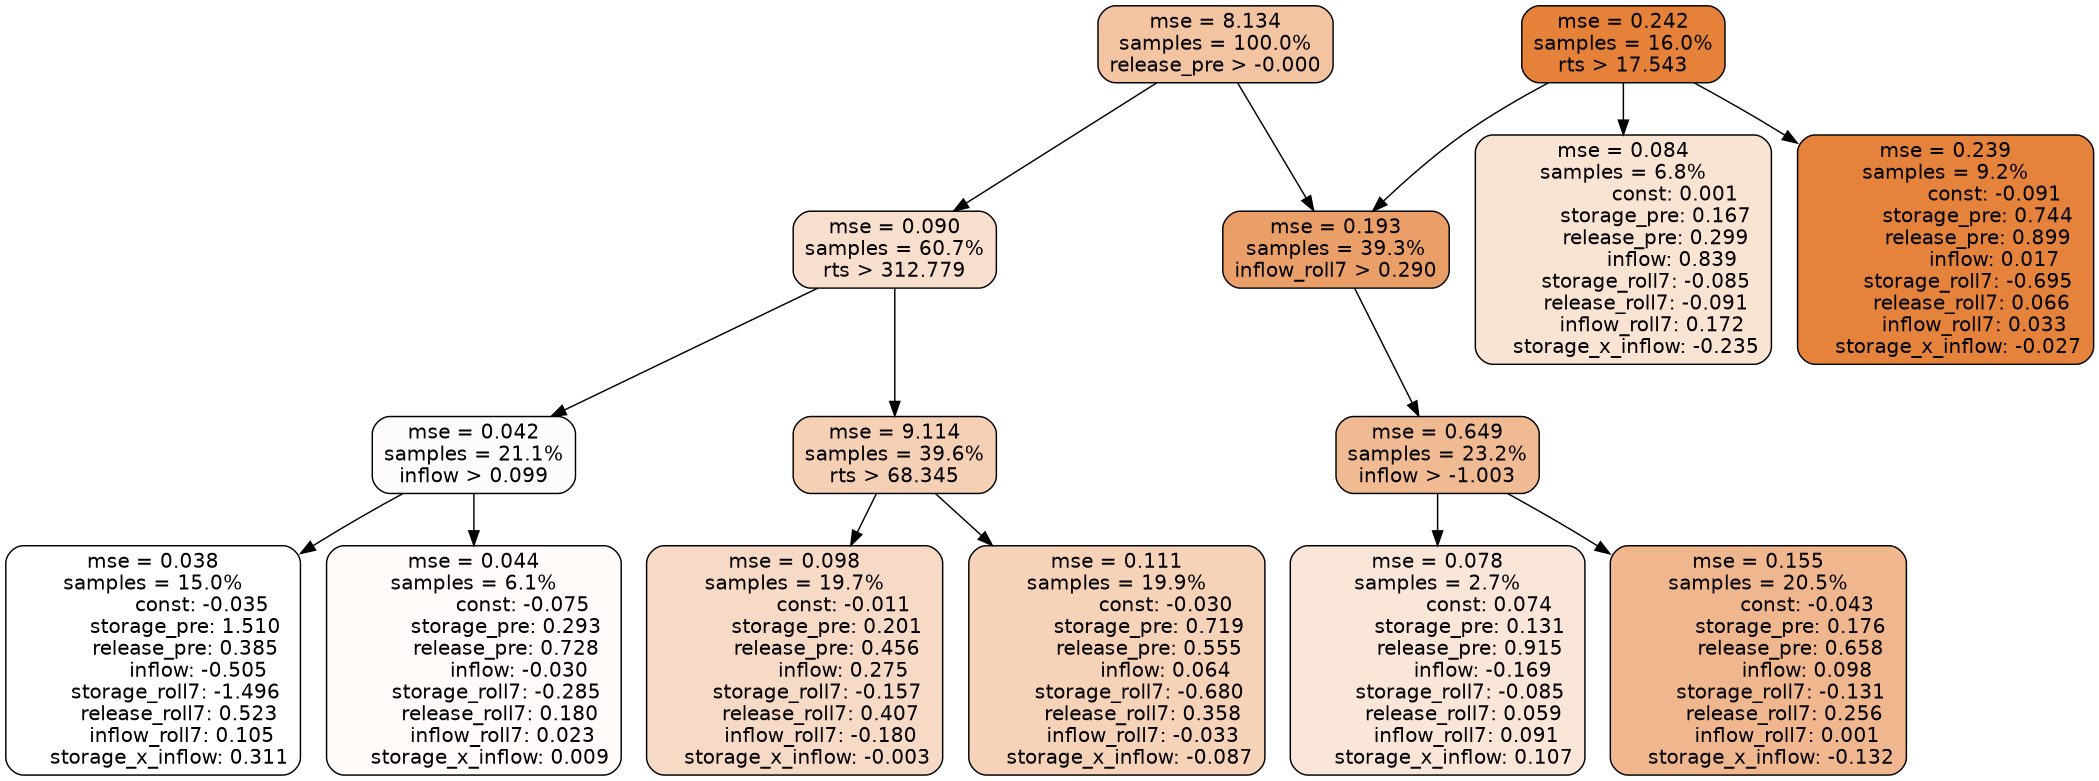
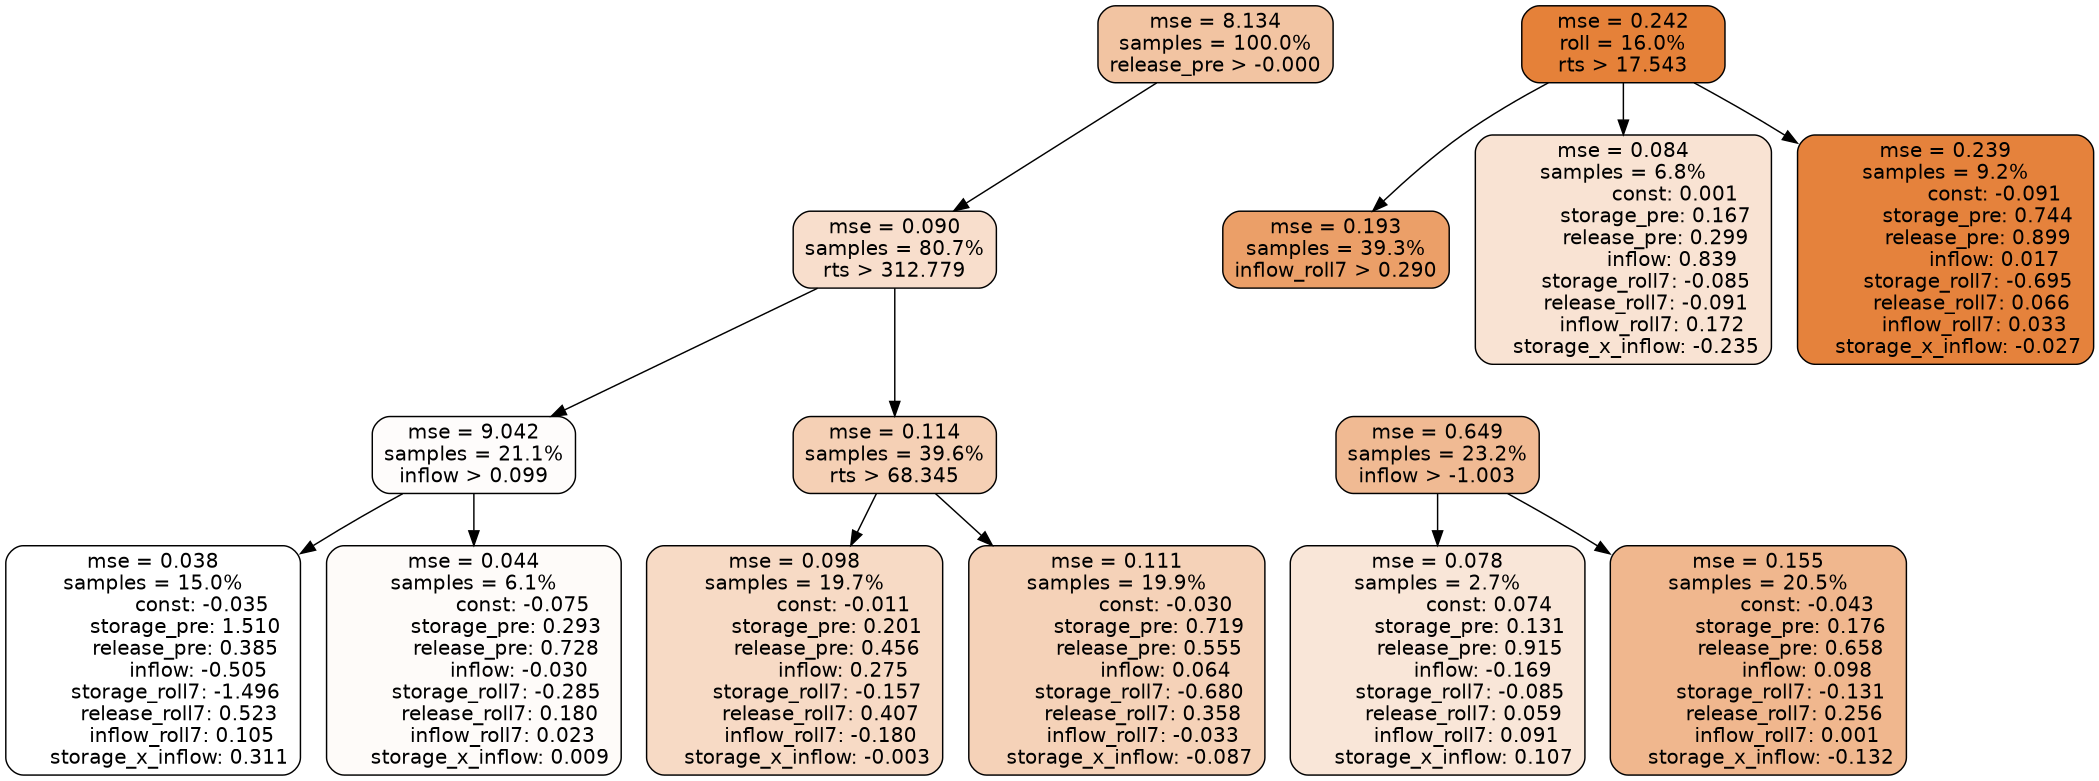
(1623, 44) -> (1623, 44)
(1272, 140) -> none
(895, 250) -> (895, 250)
(1383, 346) -> none
(474, 455) -> (474, 455)
(895, 455) -> (895, 455)
